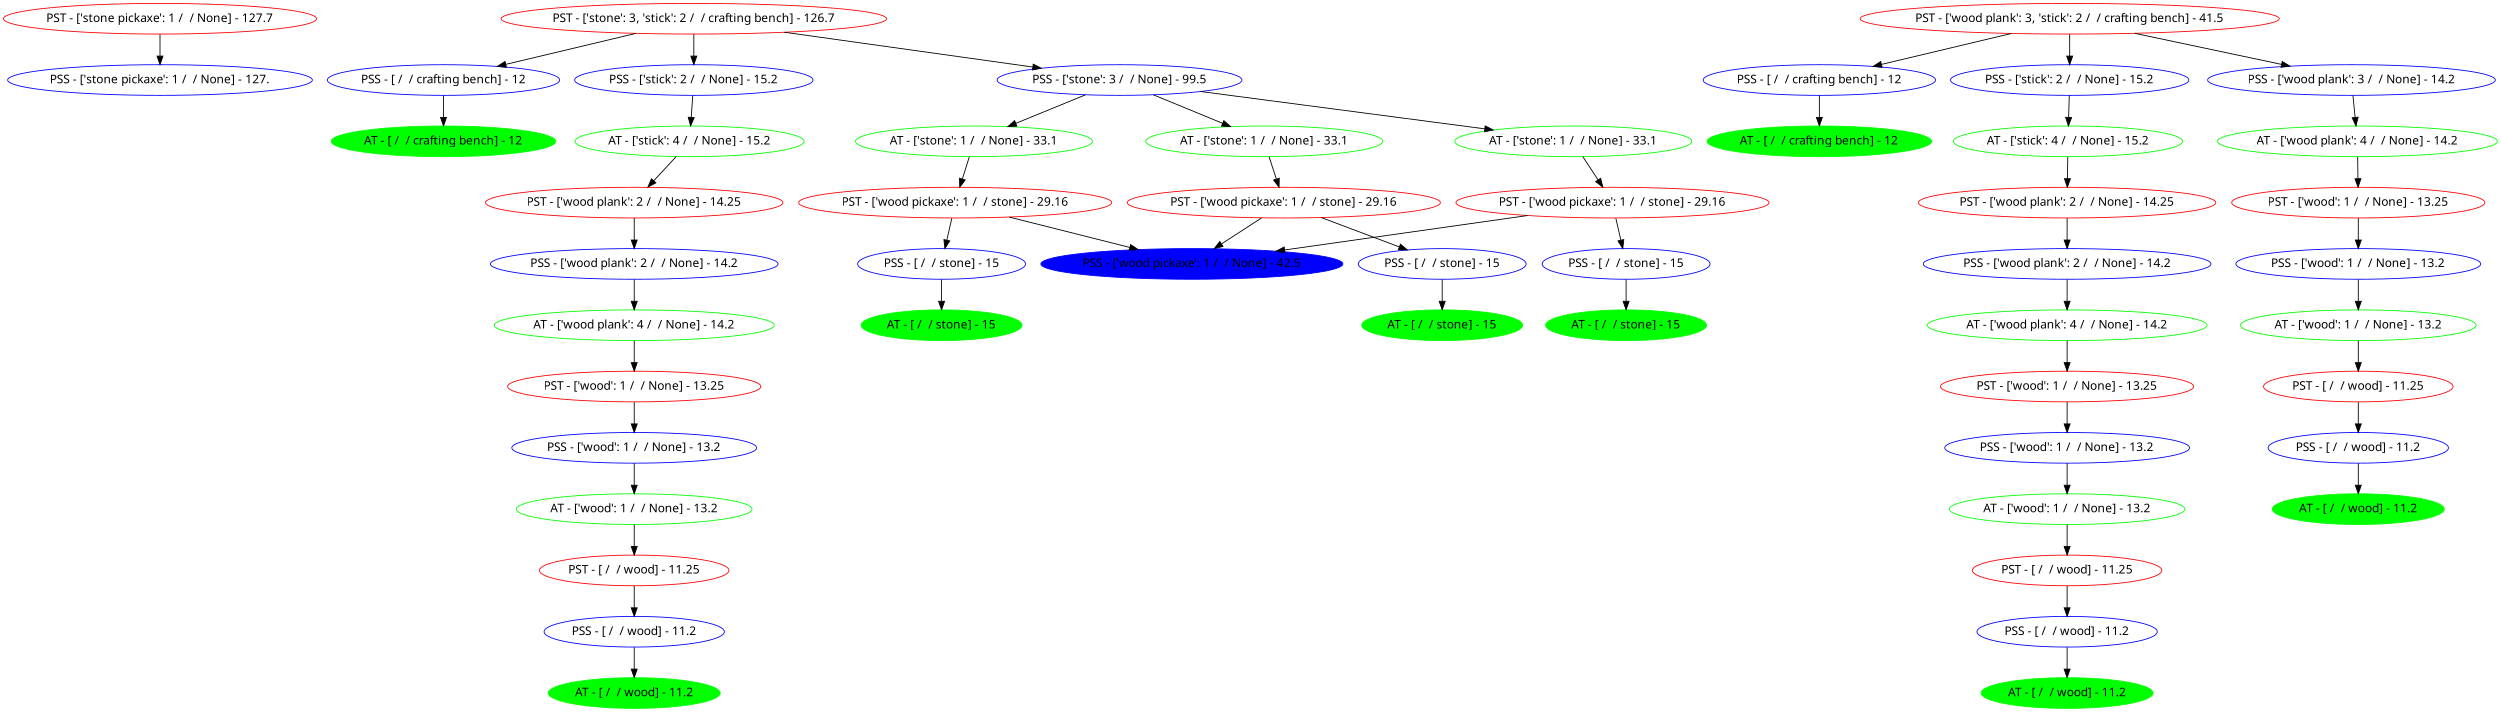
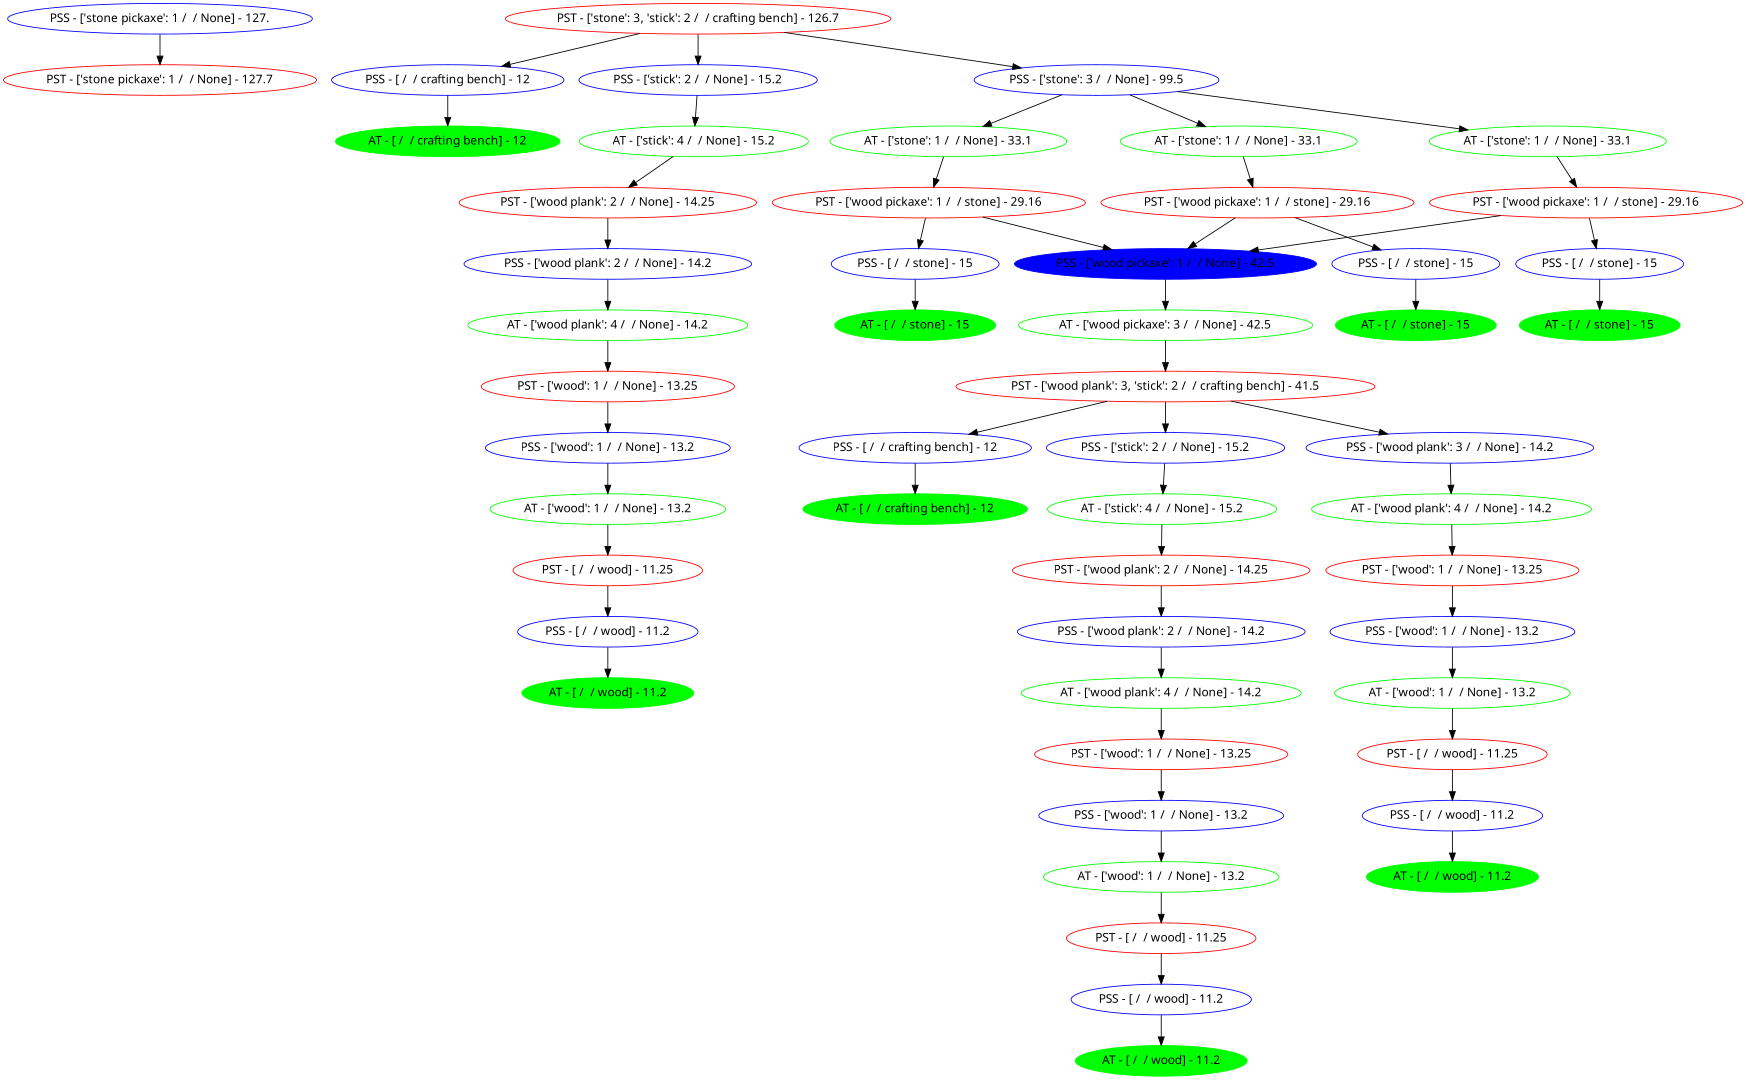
(160, 45) -> (160, 45)
none -> (1165, 325)
